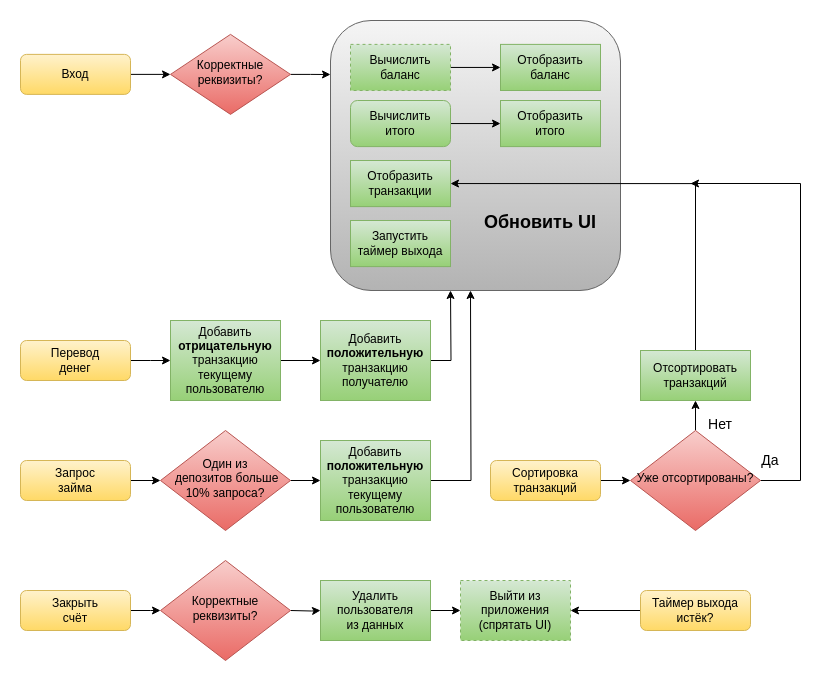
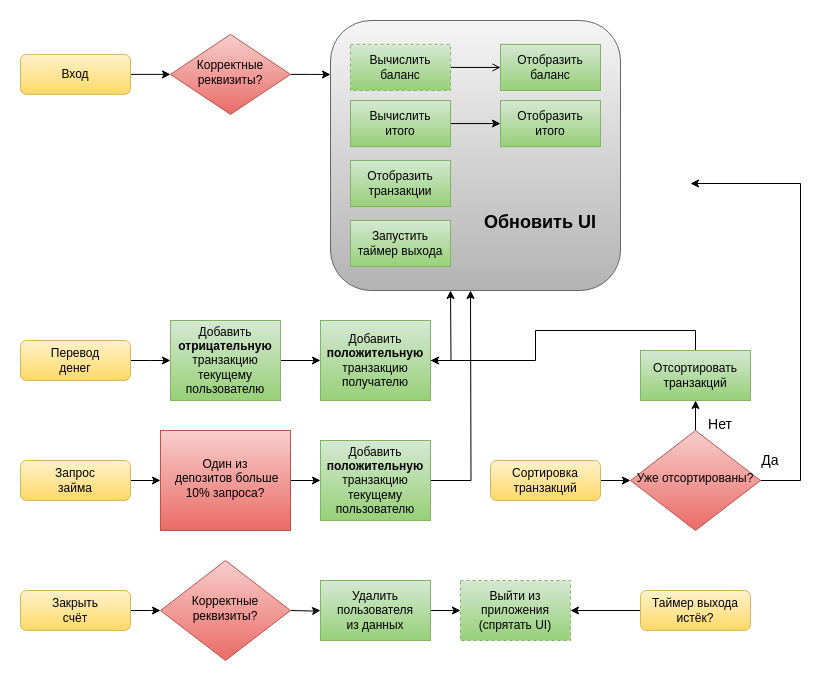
(492, 67) -> (494, 67)
(401, 124) -> (401, 124)
(650, 184) -> (561, 331)
(226, 481) -> (226, 481)
